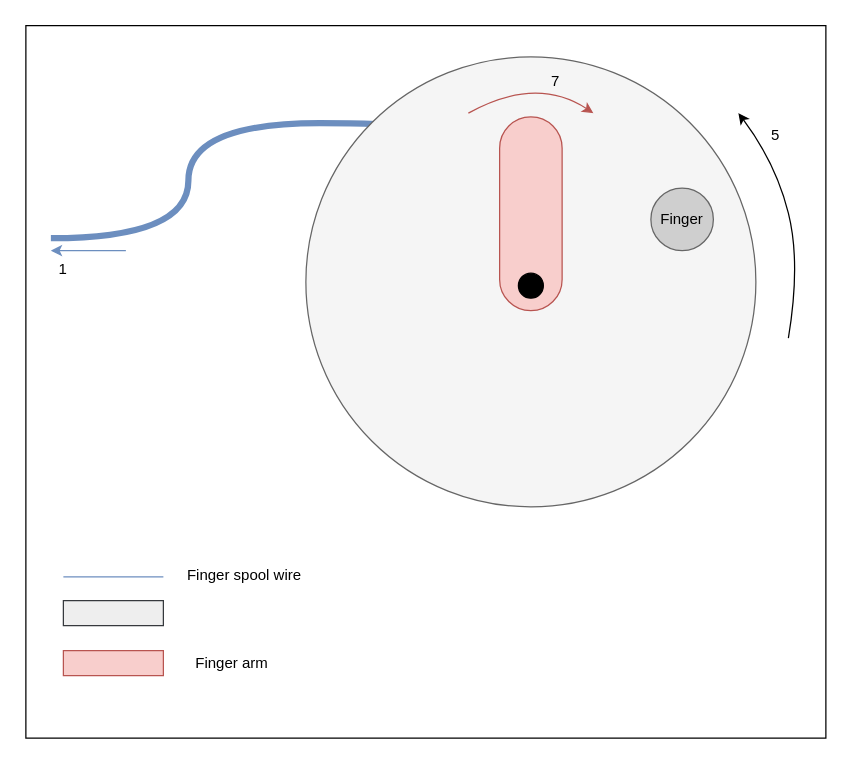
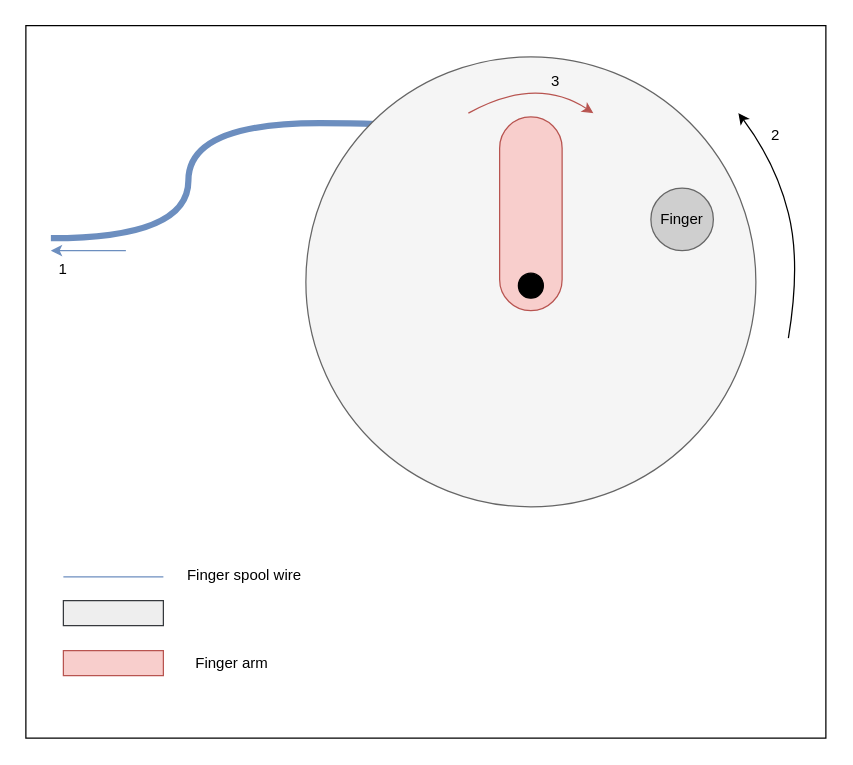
(556, 82) -> (556, 82)
(776, 136) -> (776, 136)
